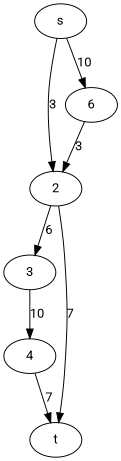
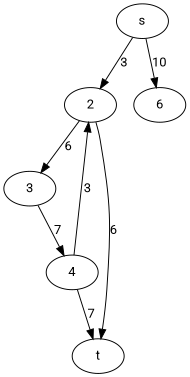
(76, 142) -> (81, 194)
(38, 314) -> (58, 231)
(70, 314) -> (114, 231)
